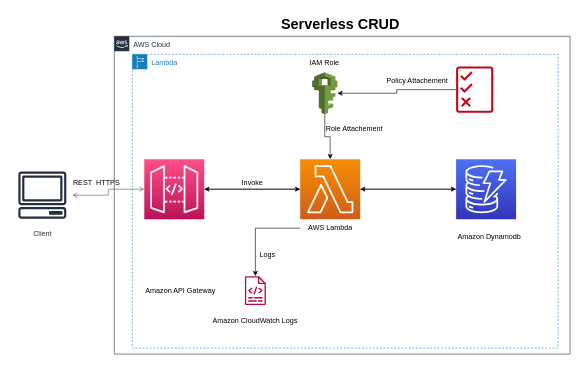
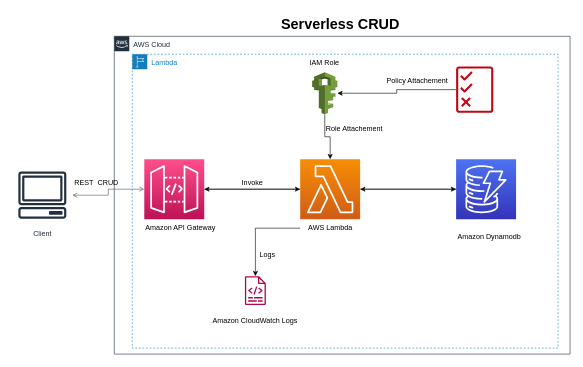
(97, 183) -> (97, 183)
(180, 291) -> (180, 228)
